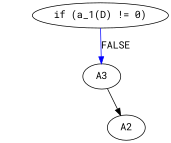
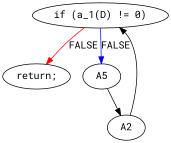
none -> (137, 73)
none -> (37, 76)
(102, 76) -> (102, 76)
